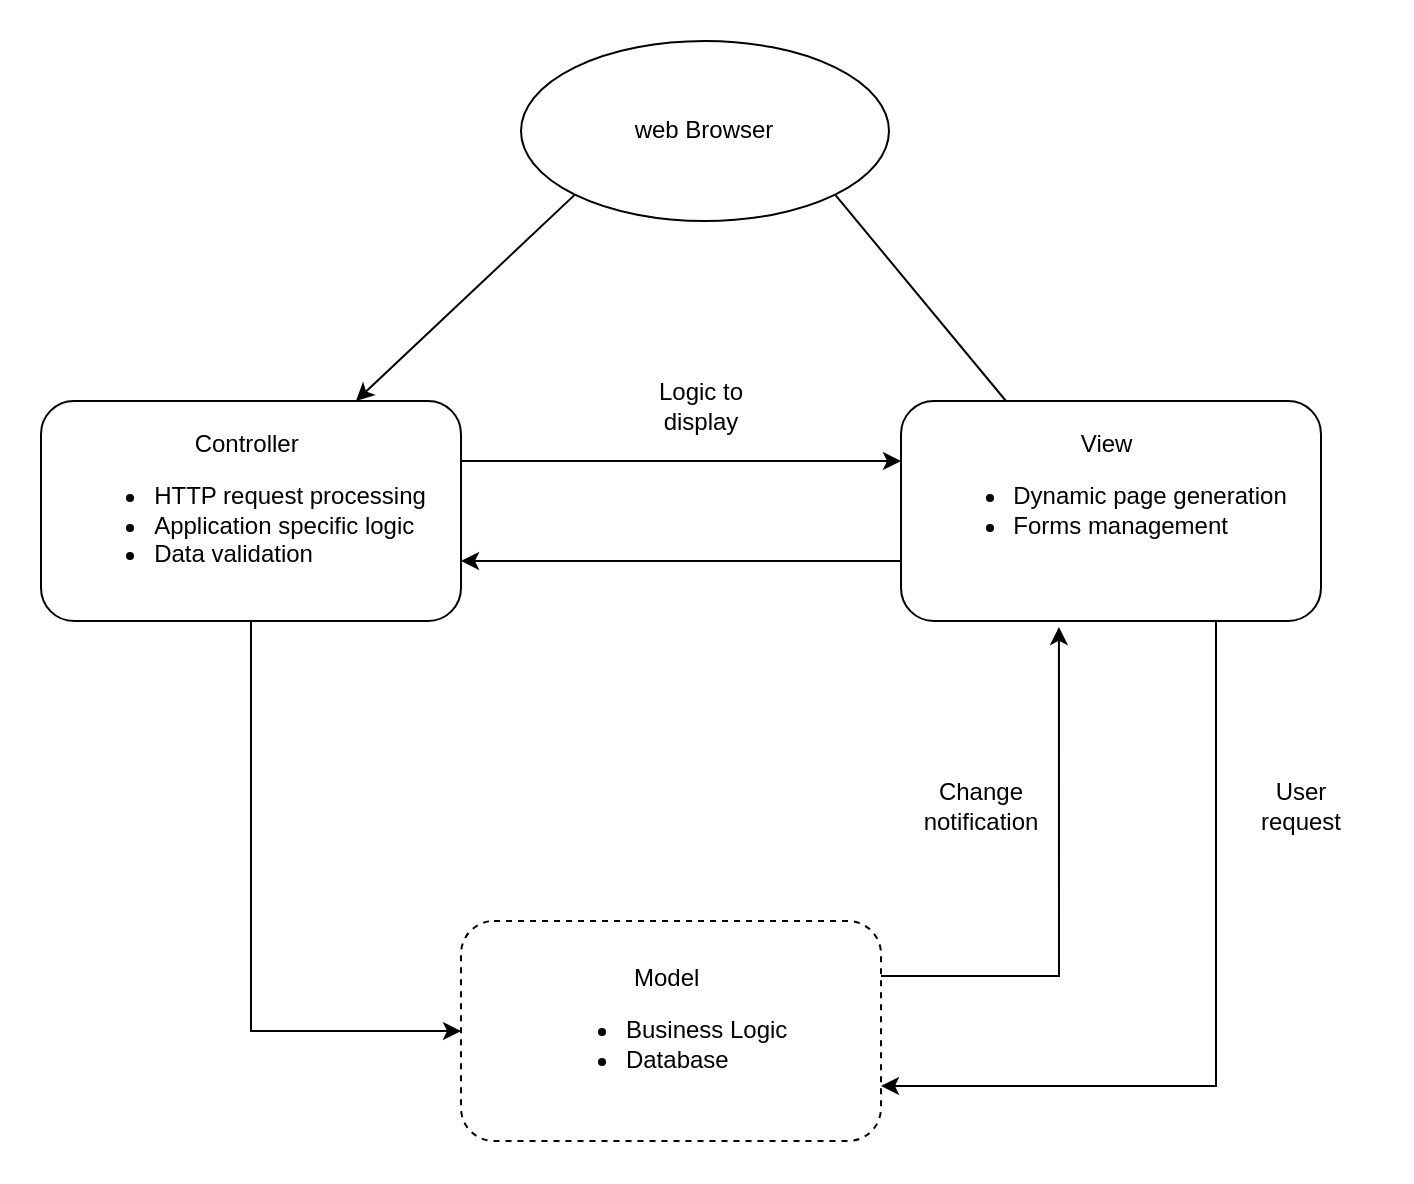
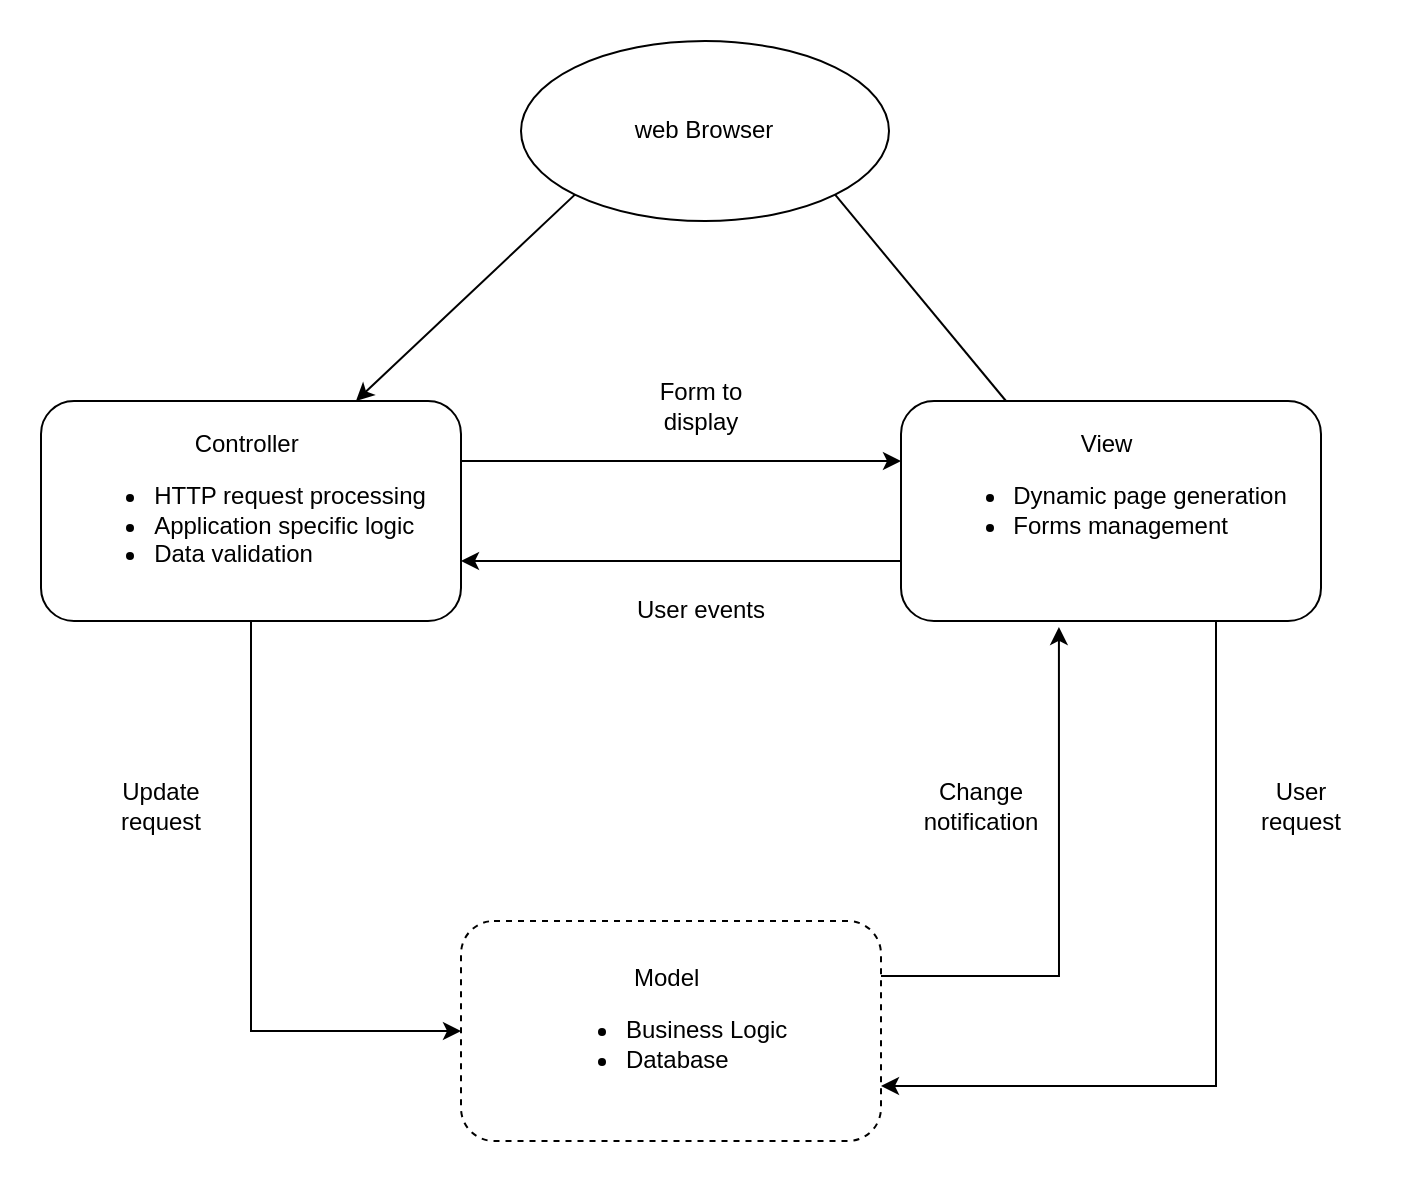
(702, 407) -> (702, 407)
none -> (701, 611)
none -> (161, 807)
